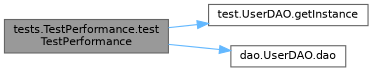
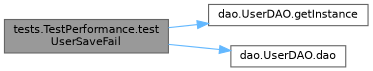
(288, 15) -> (288, 15)
(86, 36) -> (86, 36)
